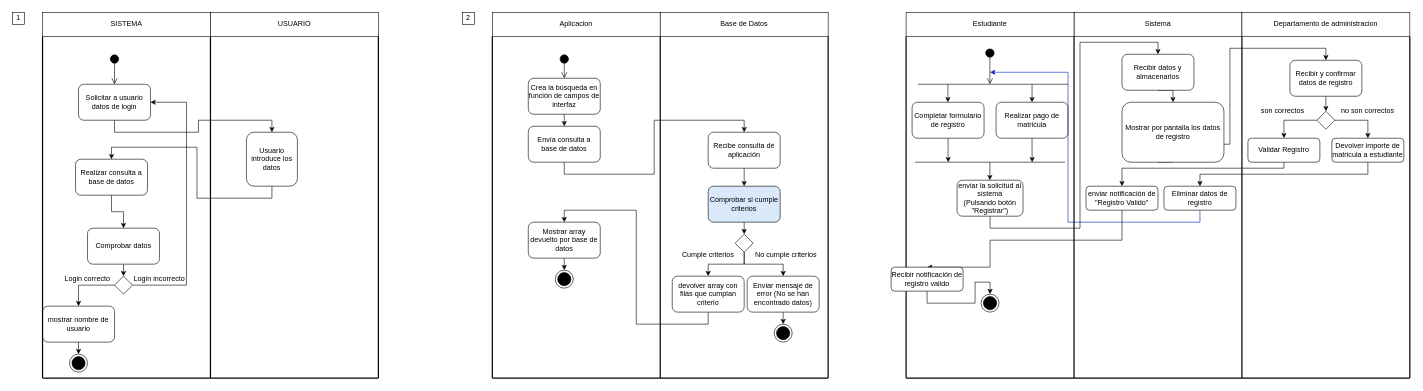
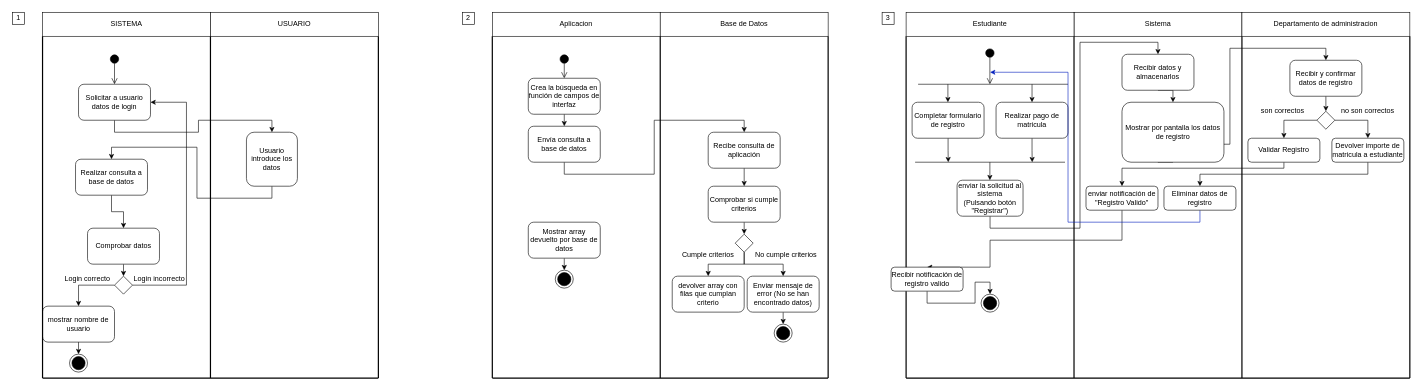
none -> (888, 18)
(744, 204) -> (744, 204)
(564, 212) -> none
